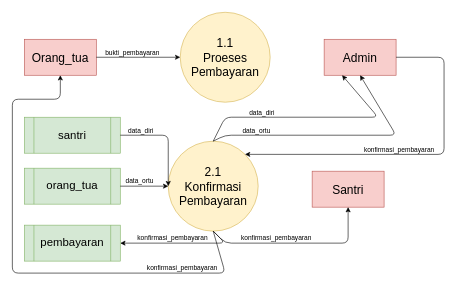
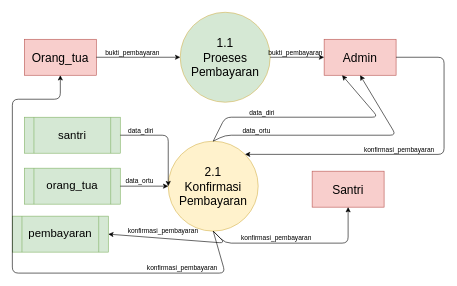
(225, 57) -> (225, 57)
none -> (284, 57)
(72, 243) -> (60, 234)
